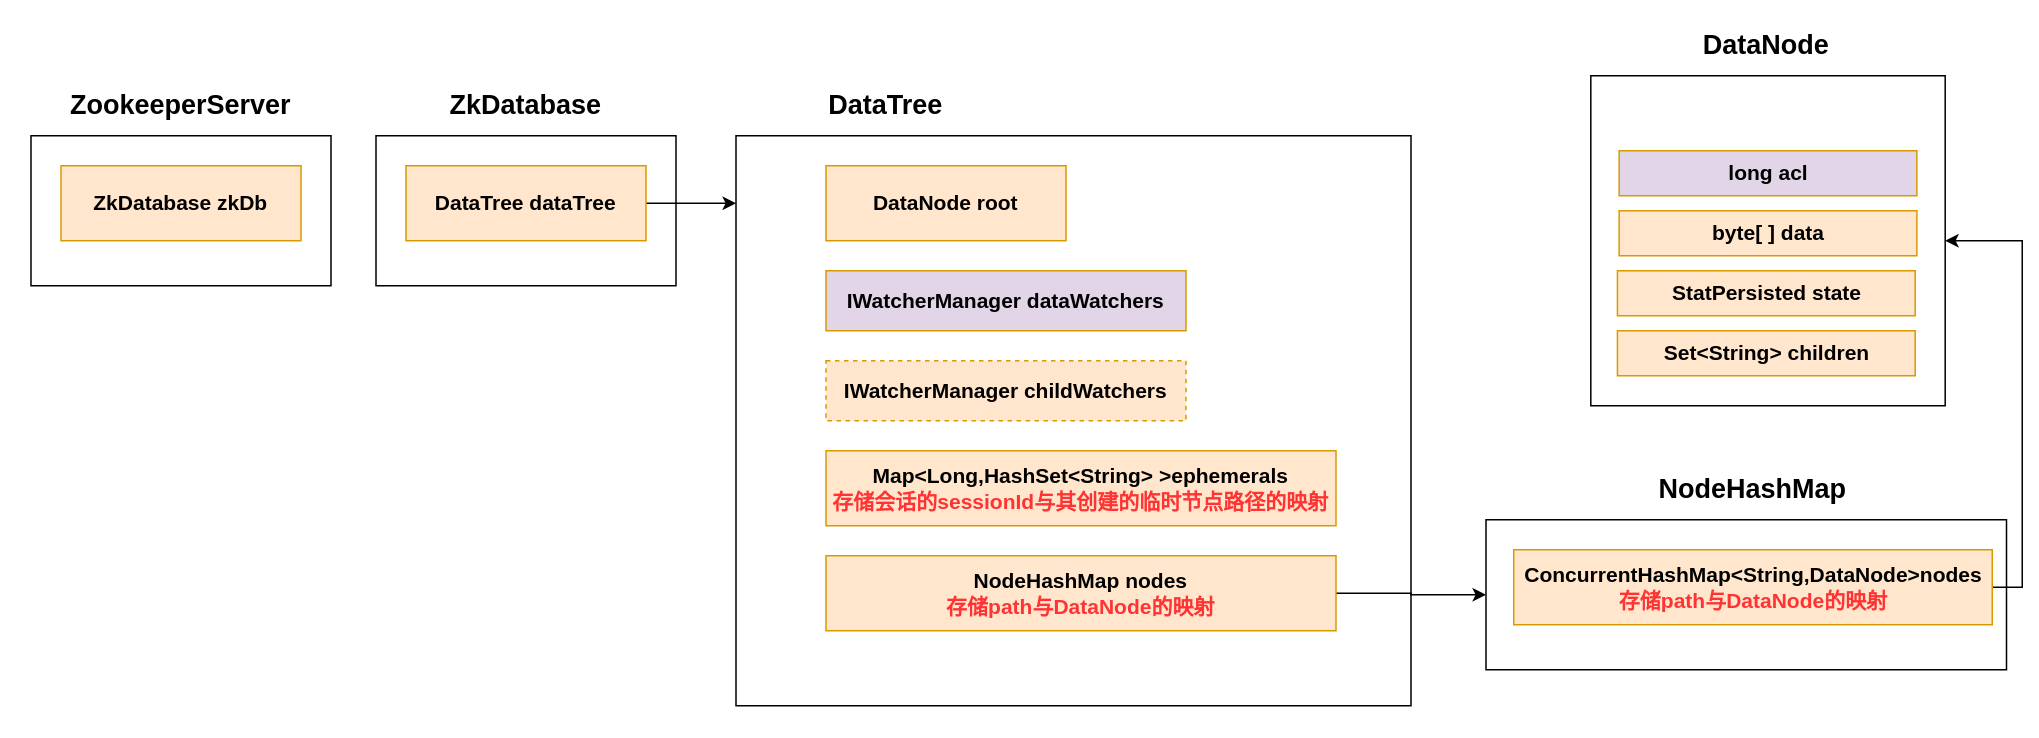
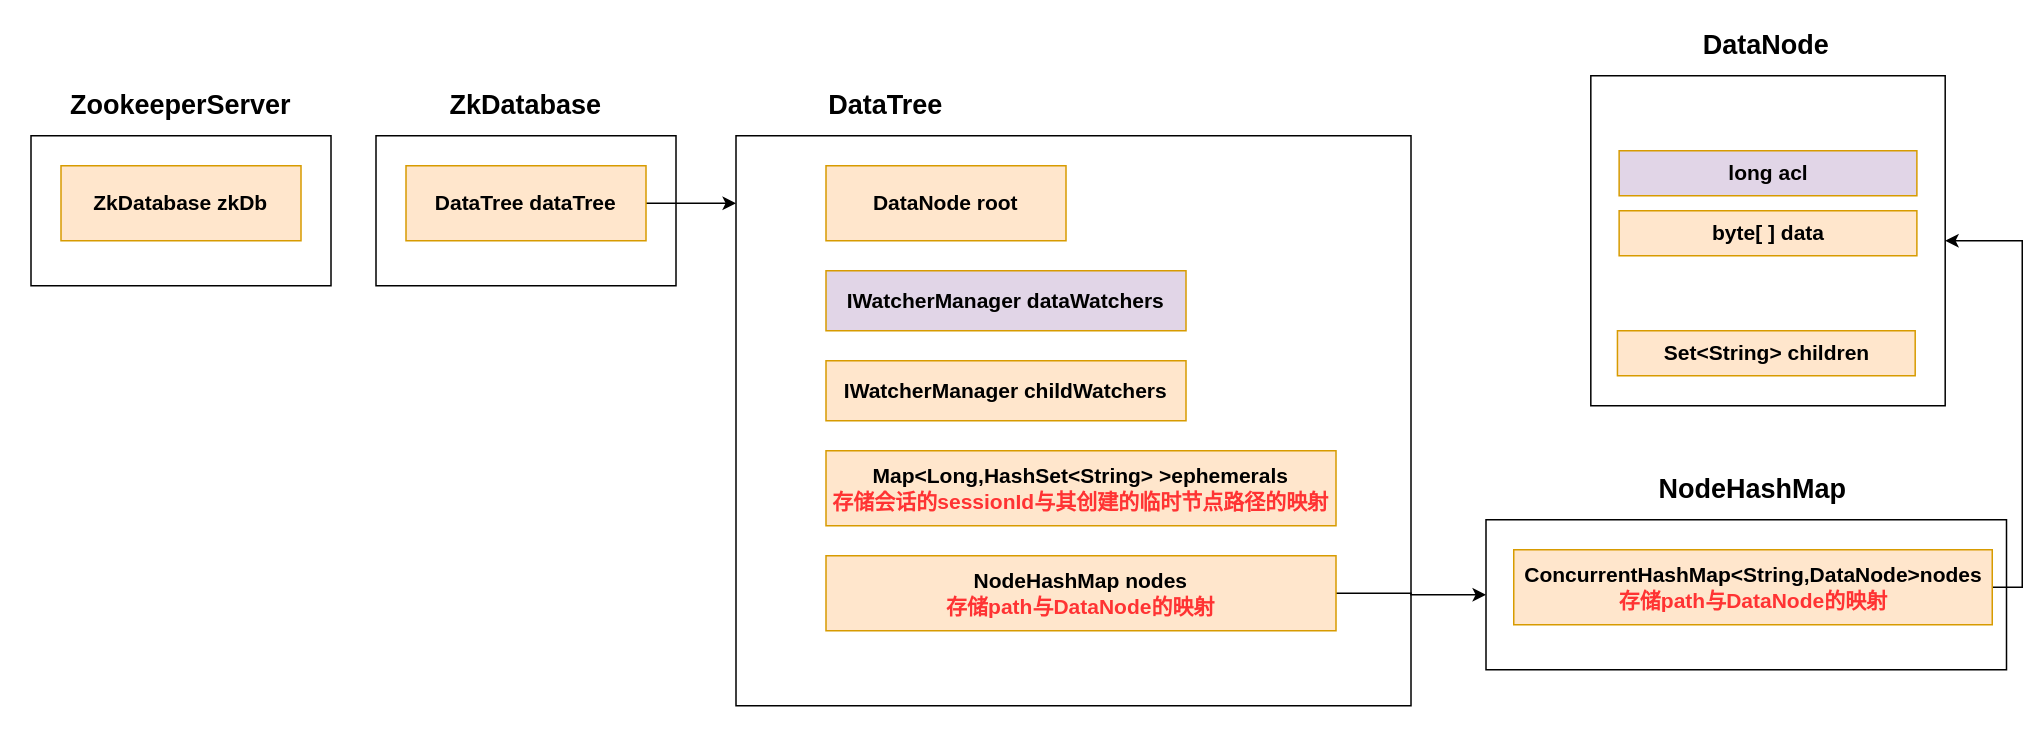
(1766, 293) -> none
(1006, 391) -> (1006, 391)
